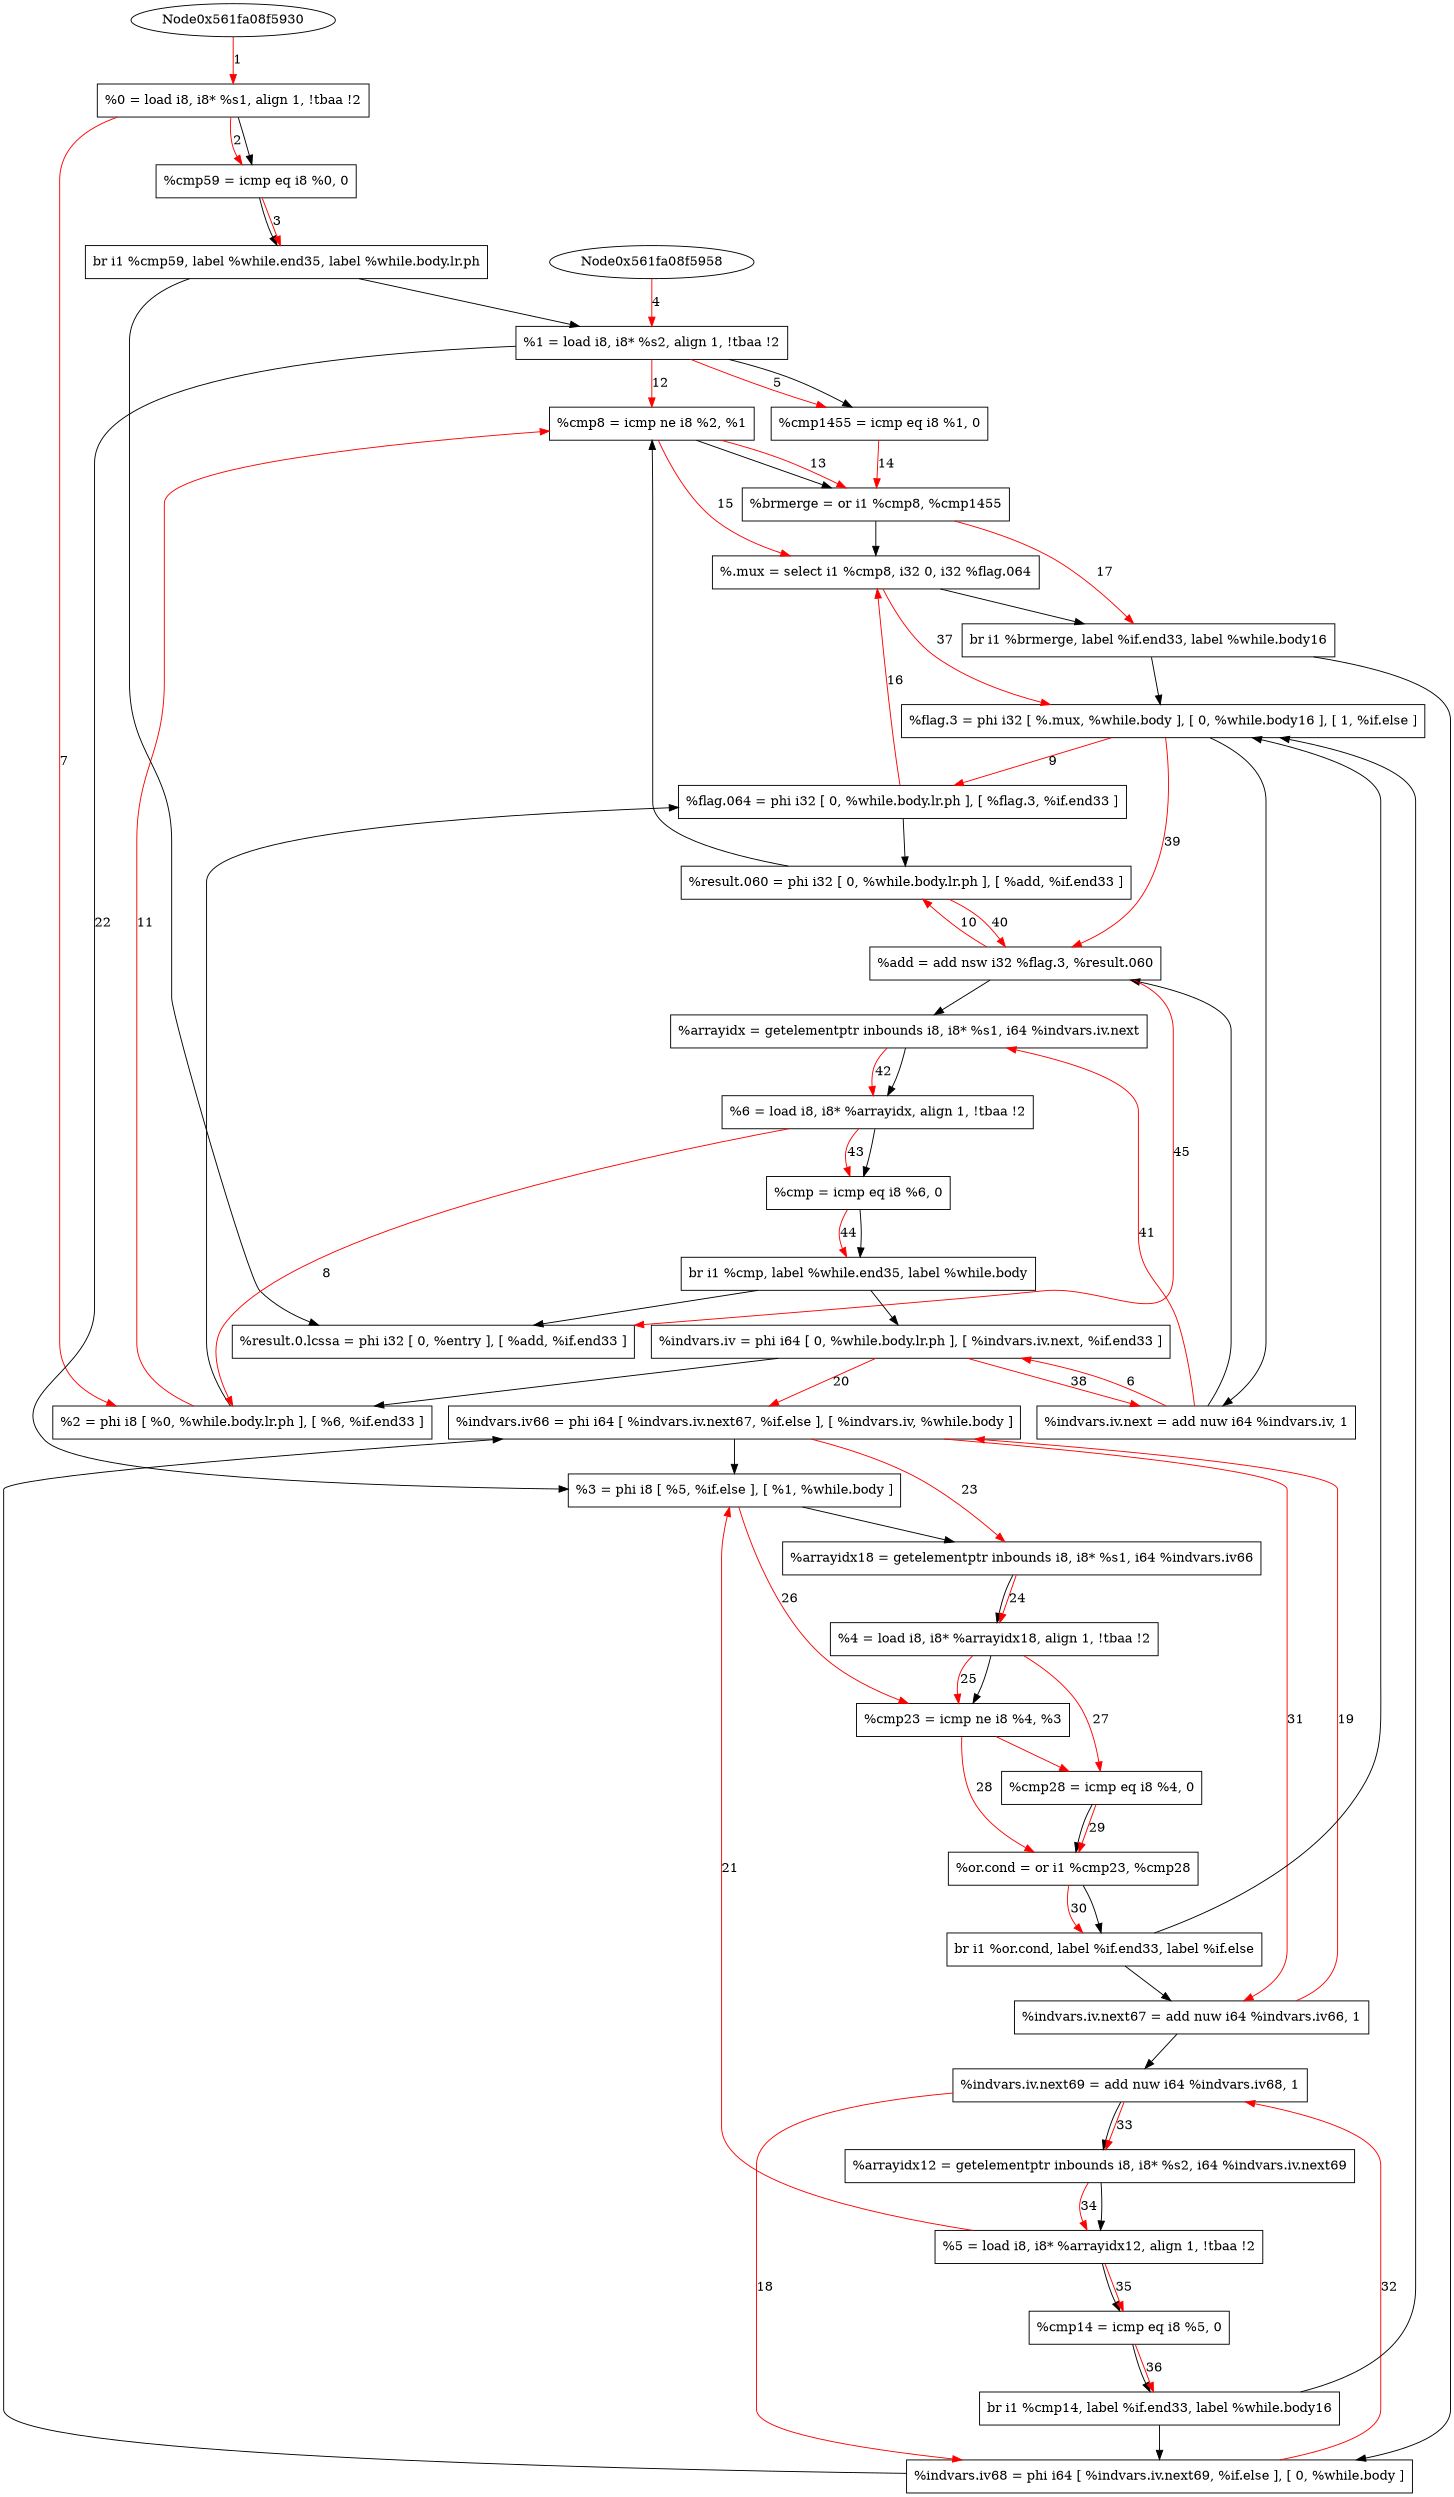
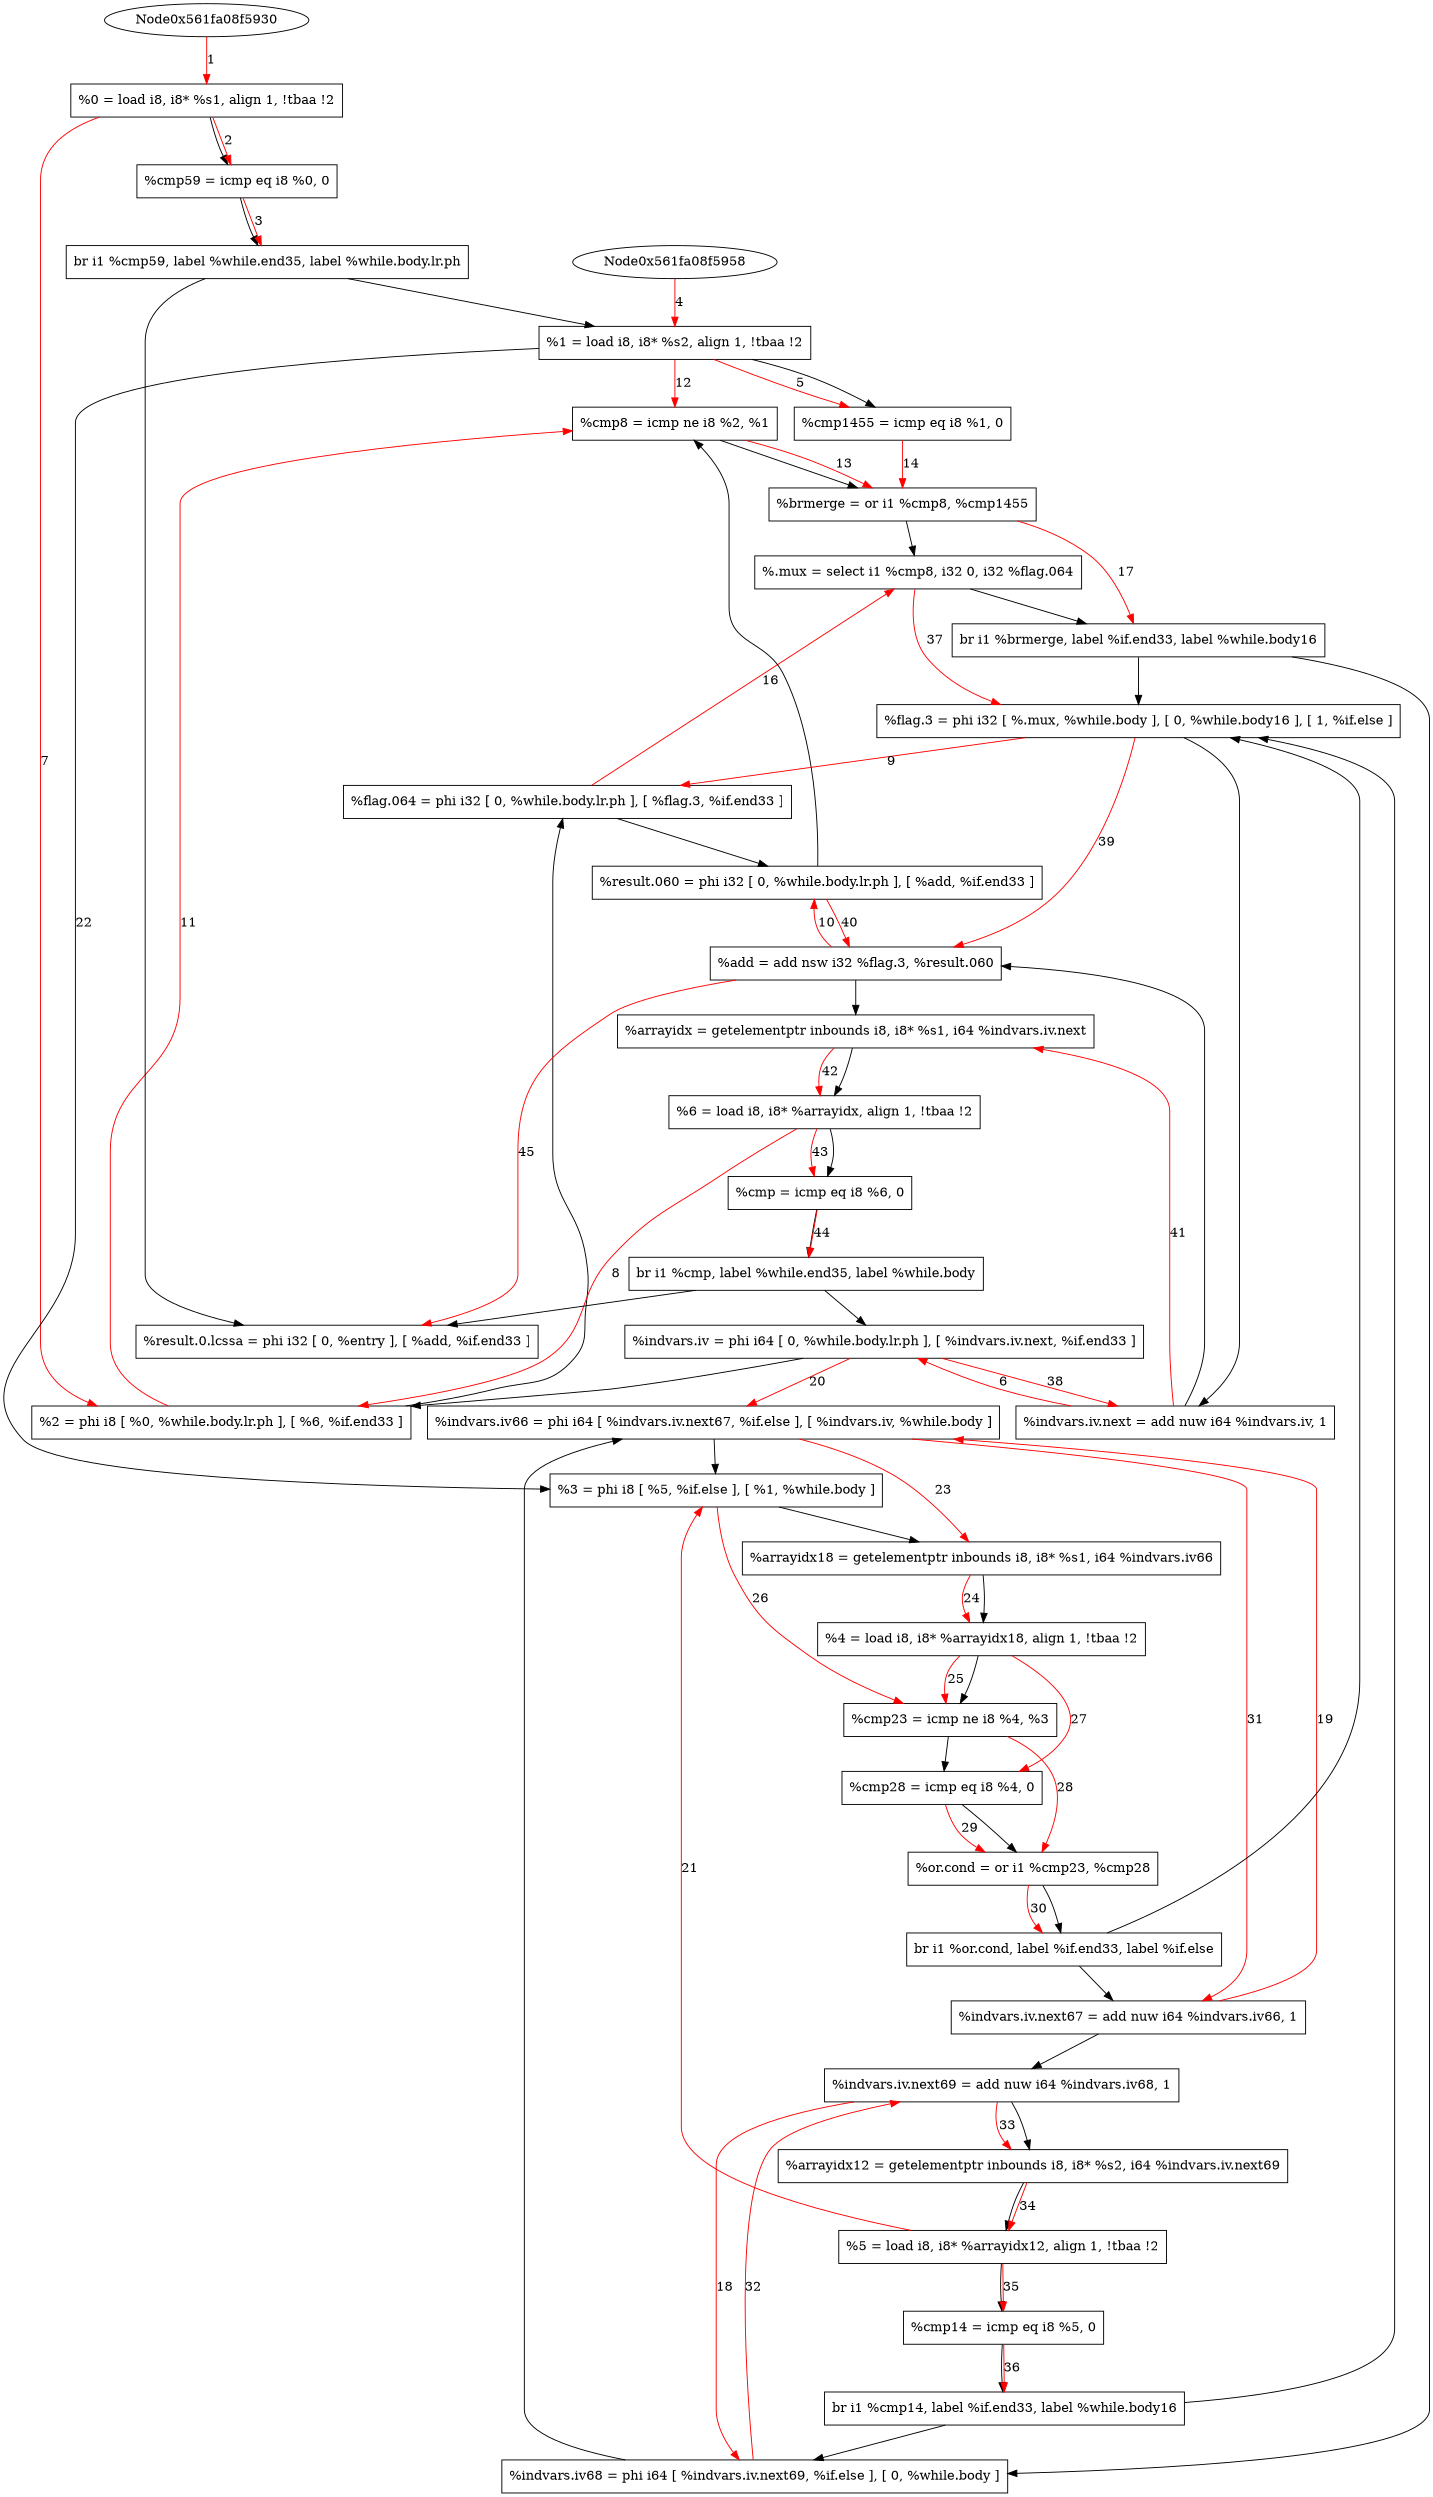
(706, 512) -> none
(1028, 1752) -> (947, 1749)
